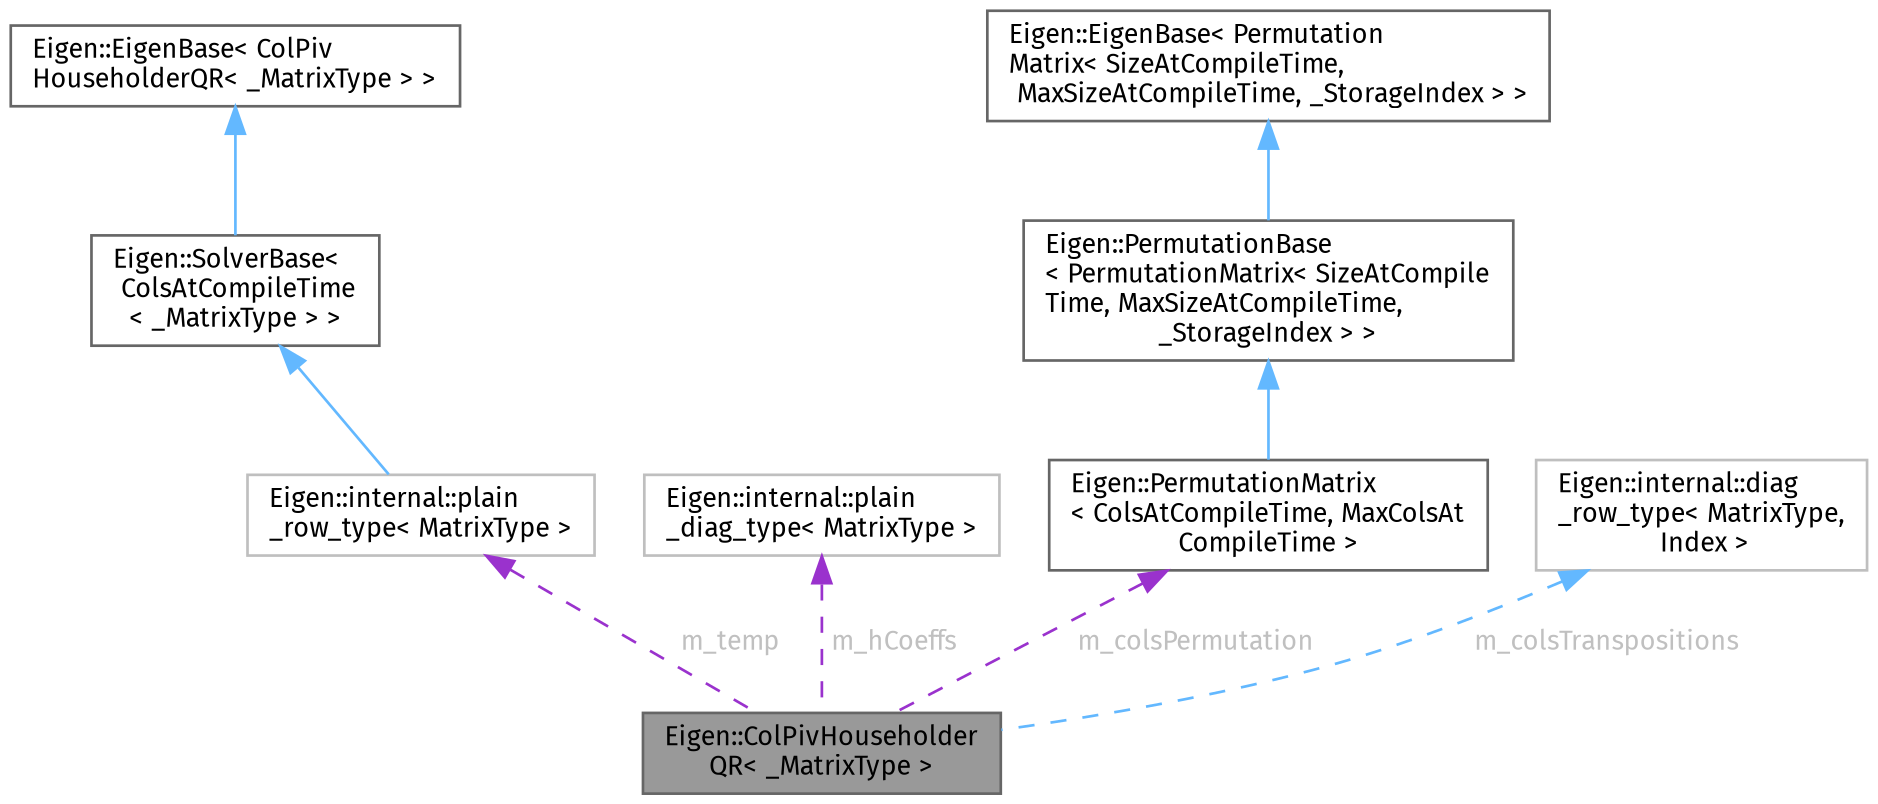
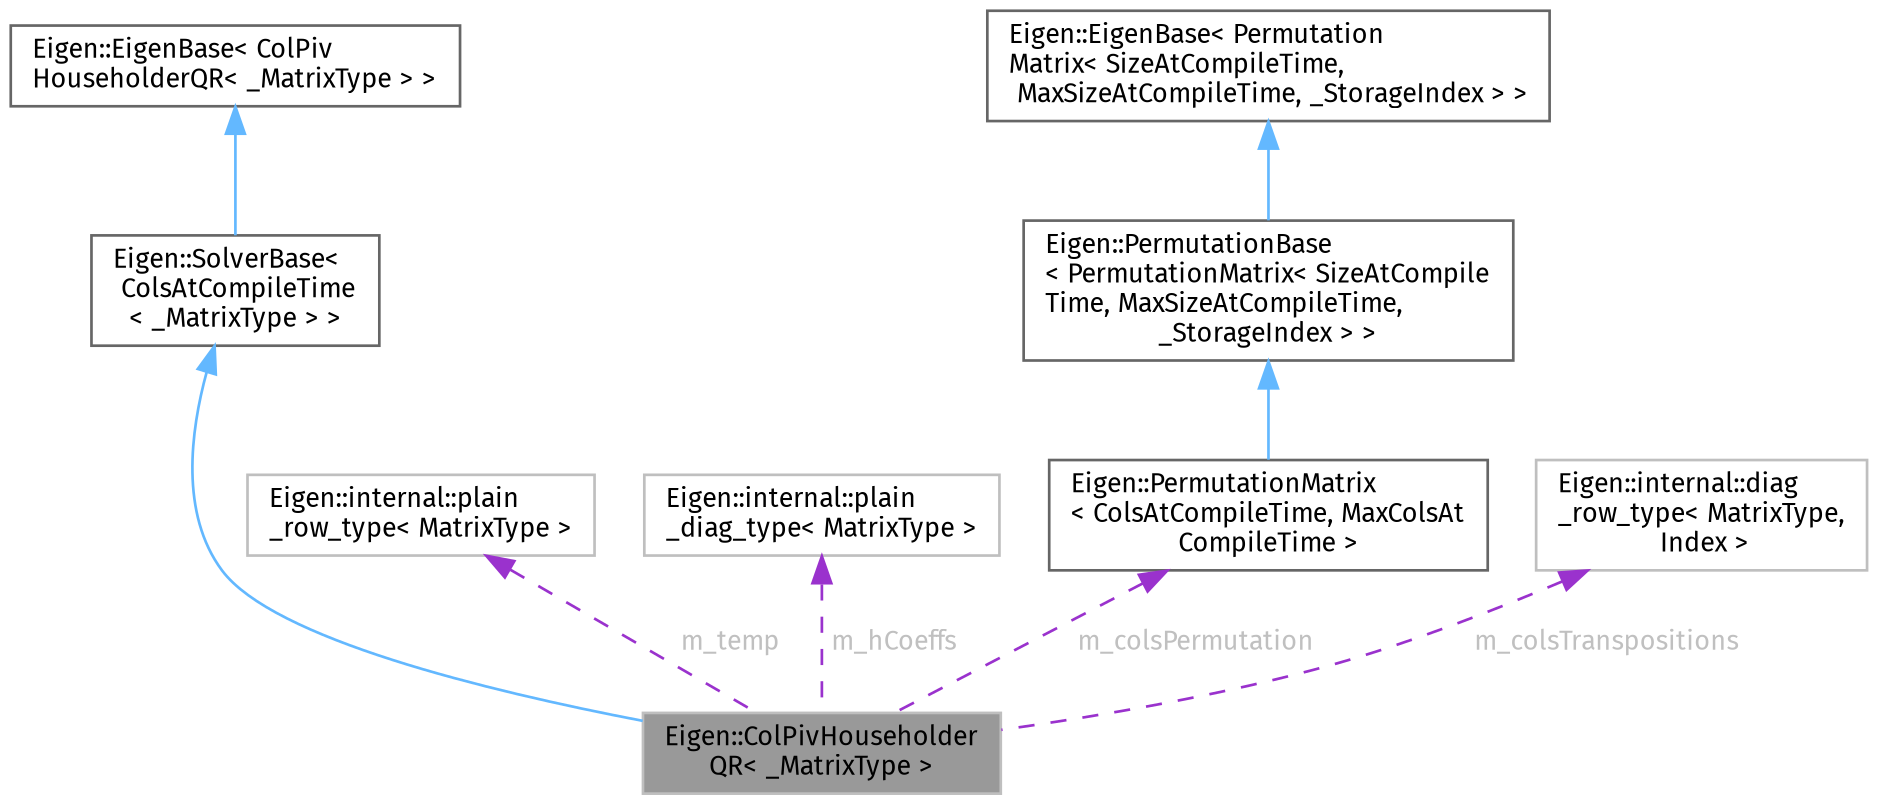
(344, 421) -> (325, 635)
(1287, 676) -> (1287, 676)
(822, 753) -> (822, 753)
